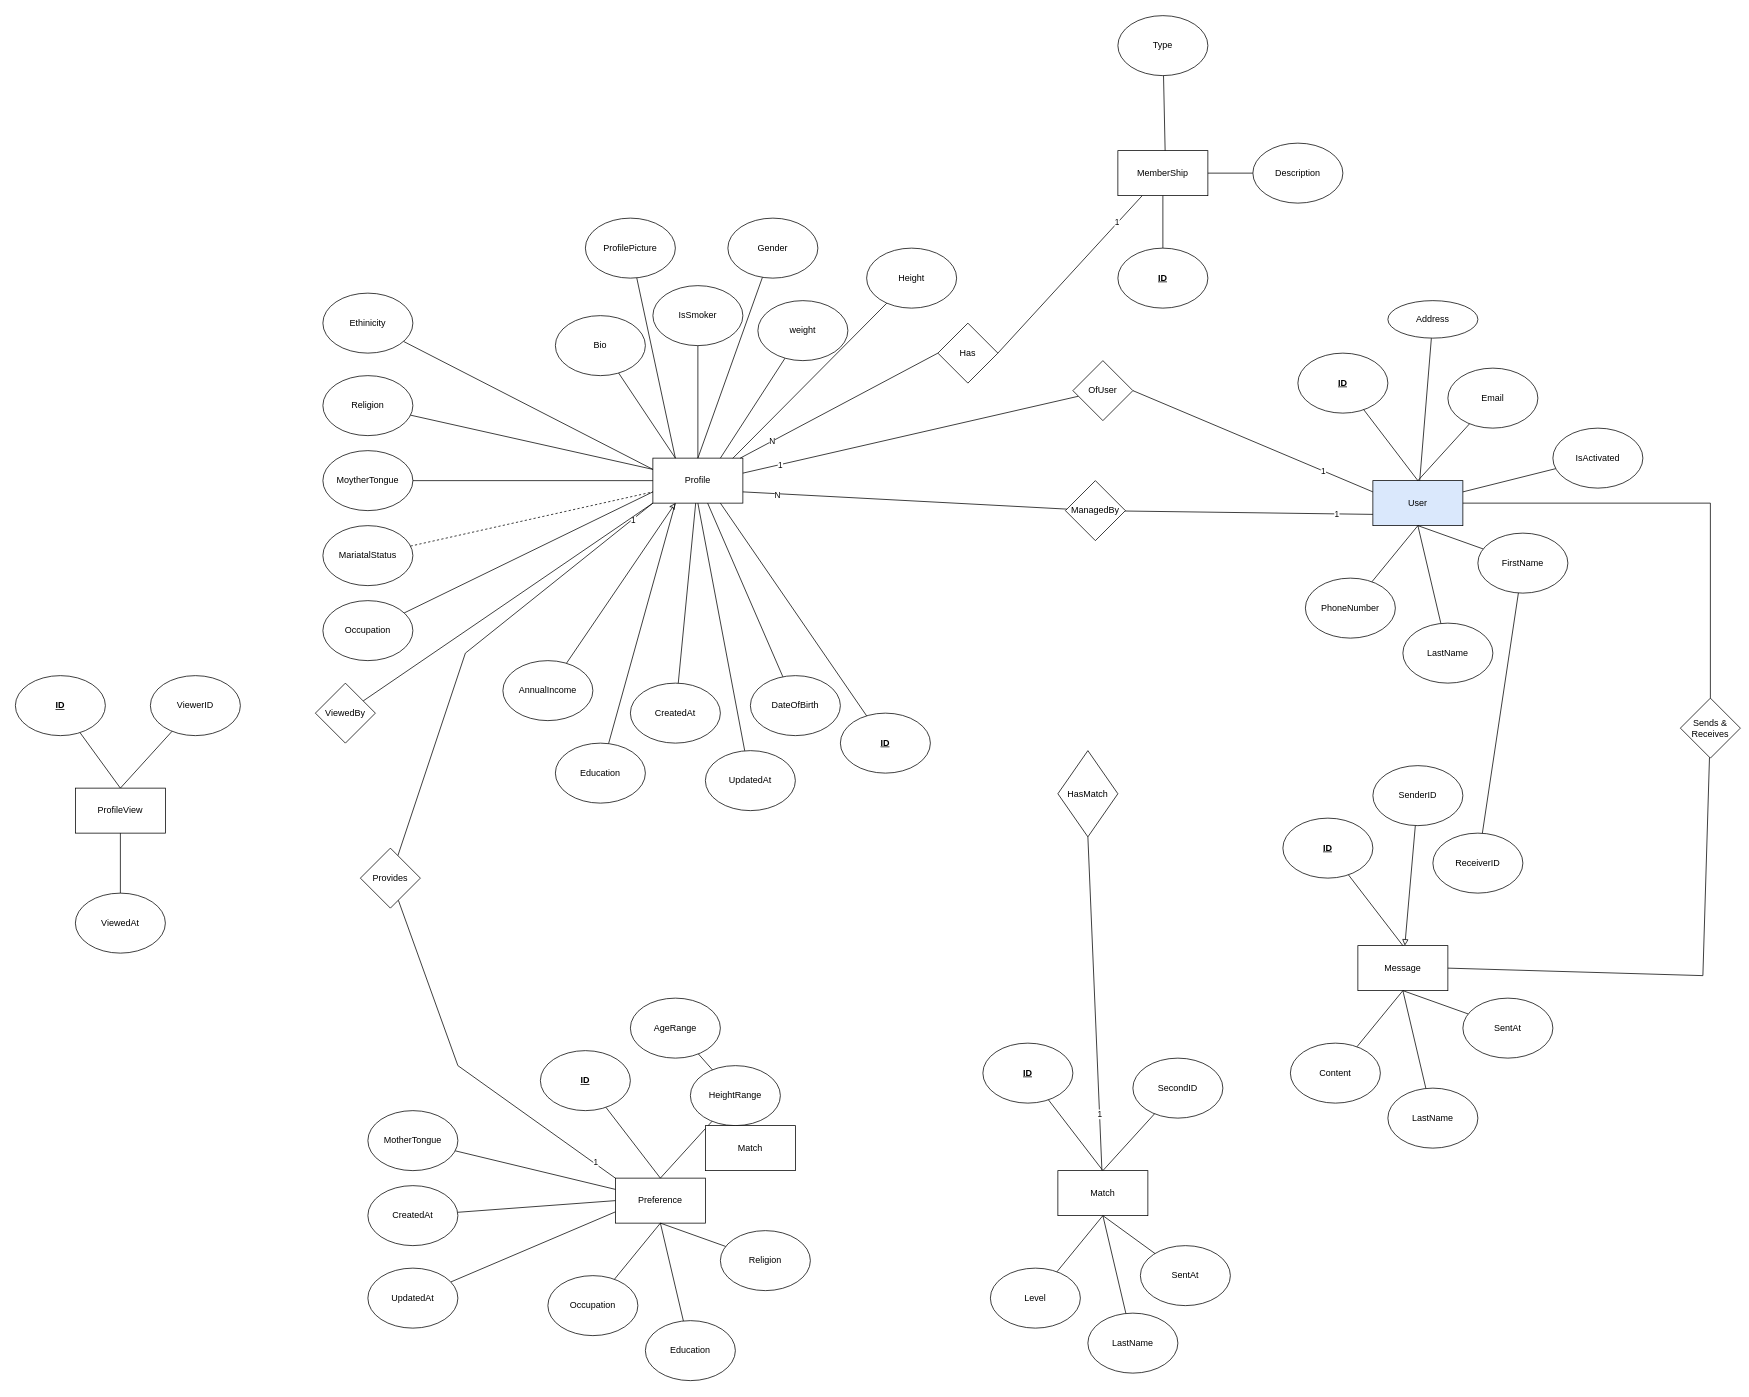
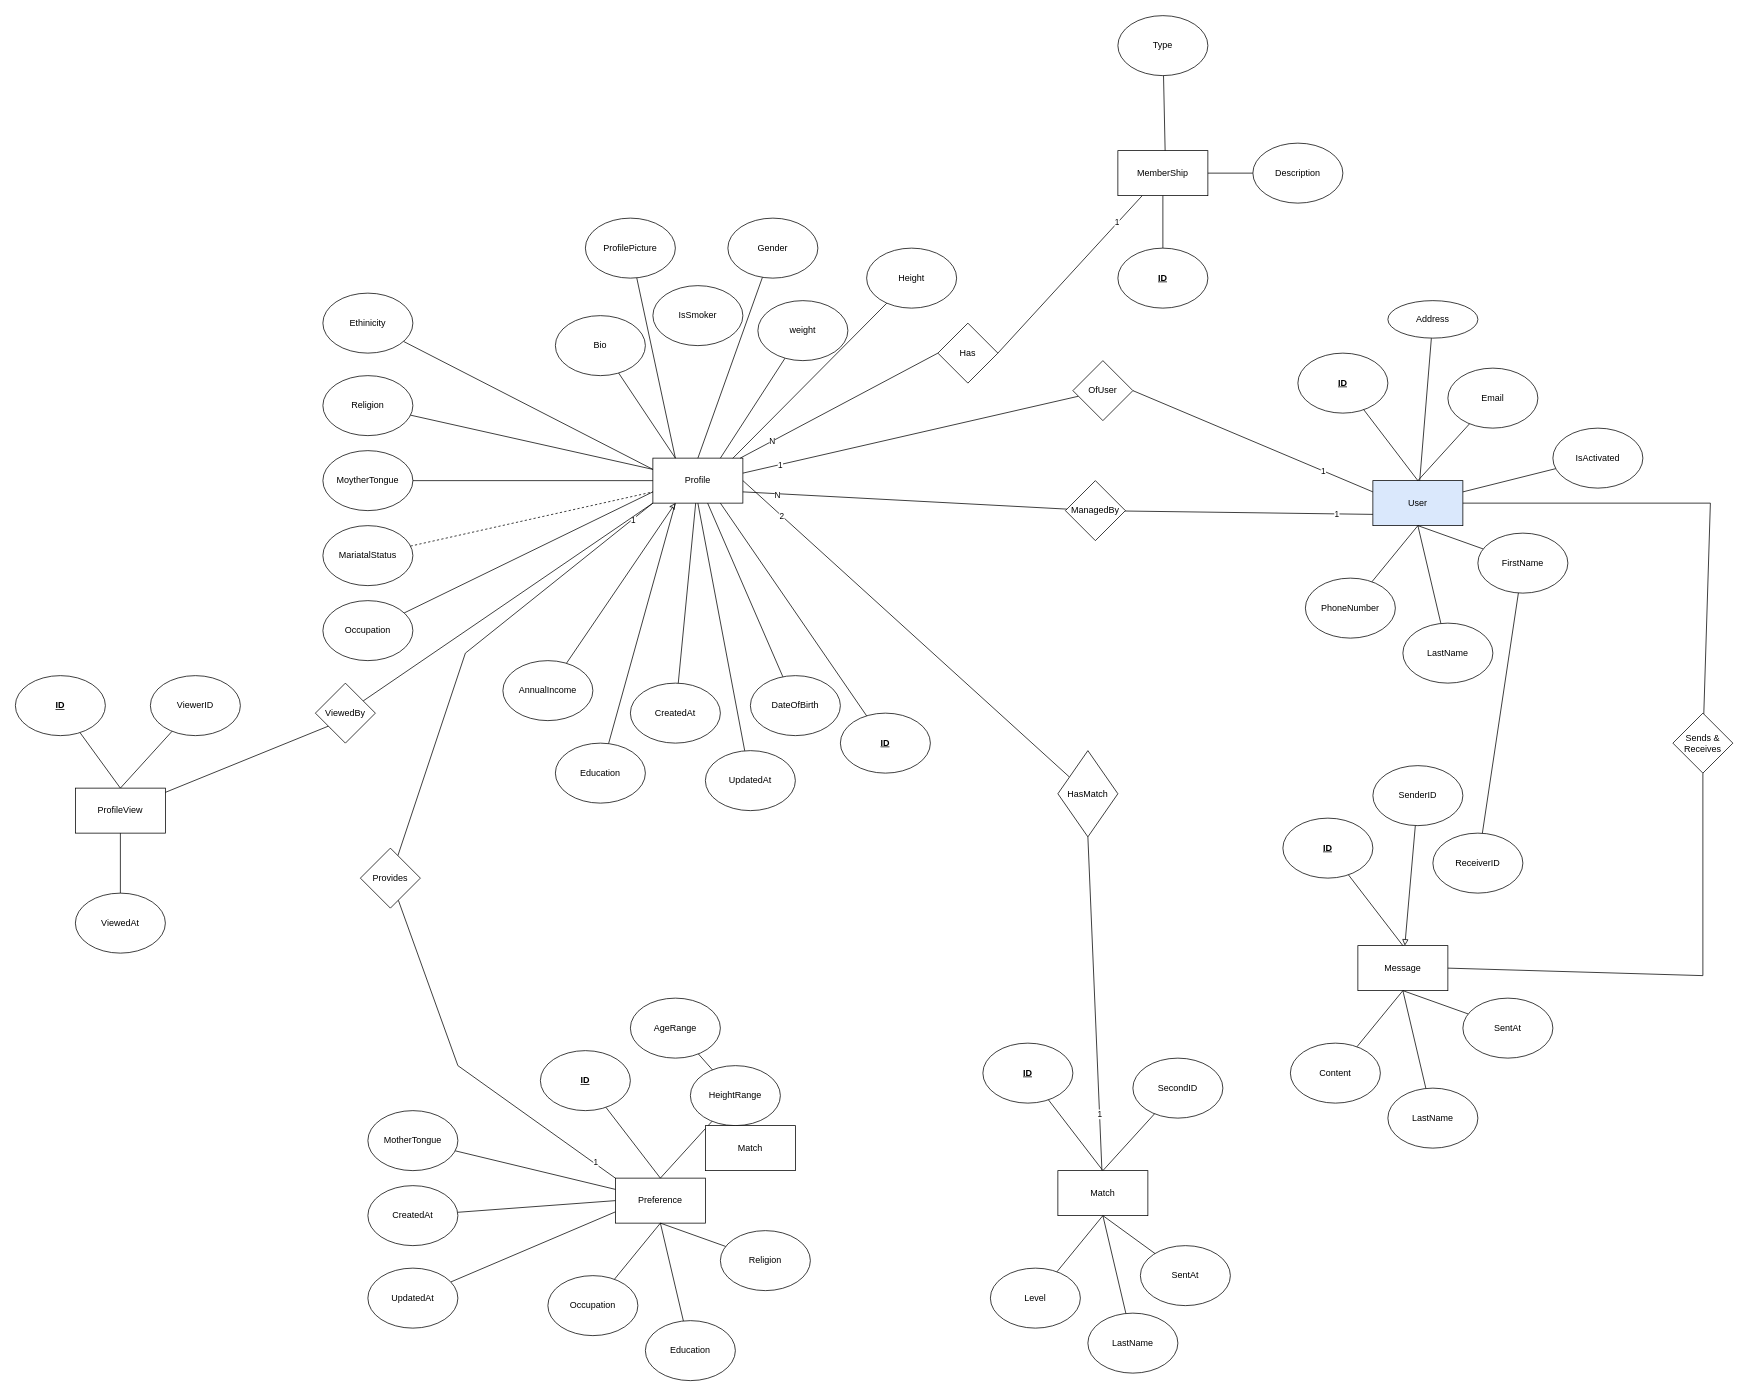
(698, 398) -> none
none -> (907, 630)
(1710, 728) -> (1703, 743)
none -> (247, 759)
